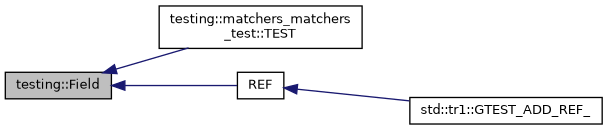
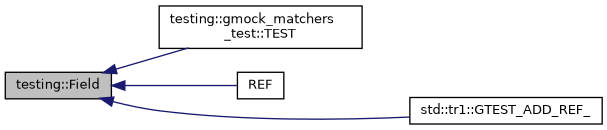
(261, 27) -> (261, 27)
(353, 95) -> (261, 118)
